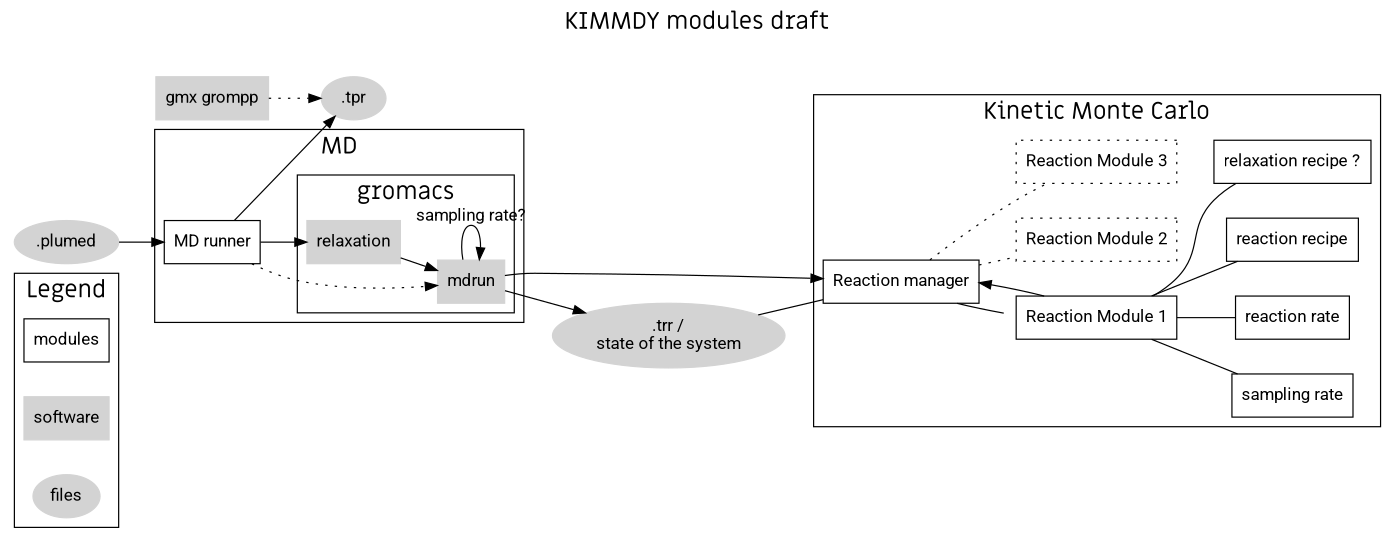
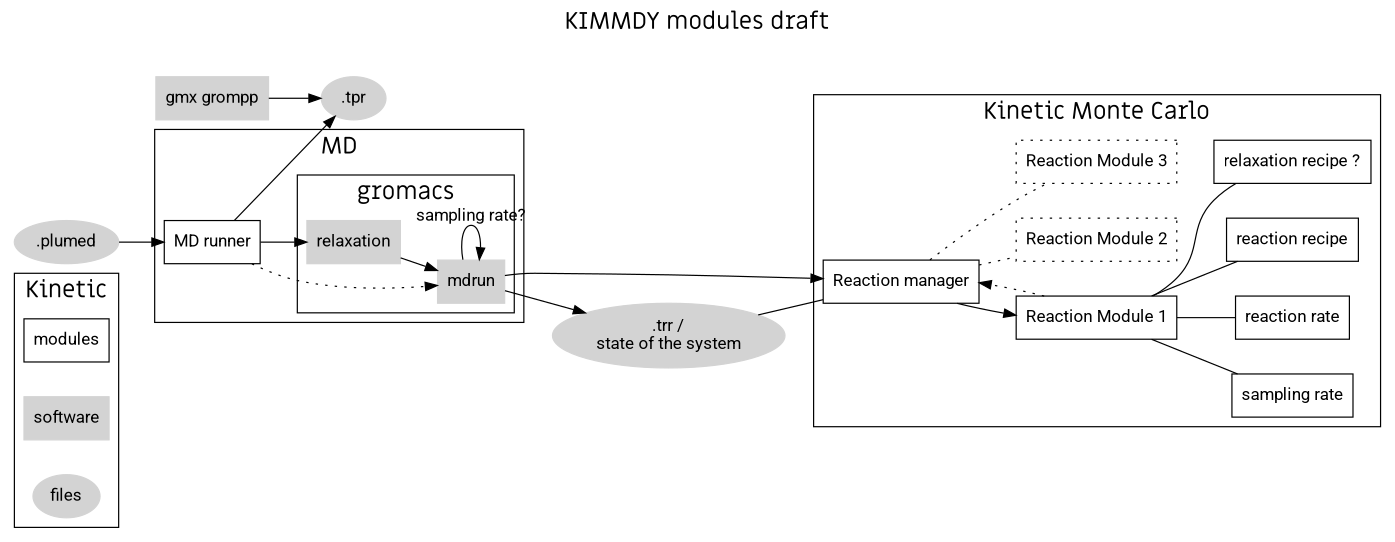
(289, 98) -> (289, 98)
(1018, 290) -> (1018, 290)
(67, 291) -> (67, 291)
(980, 309) -> (980, 309)
